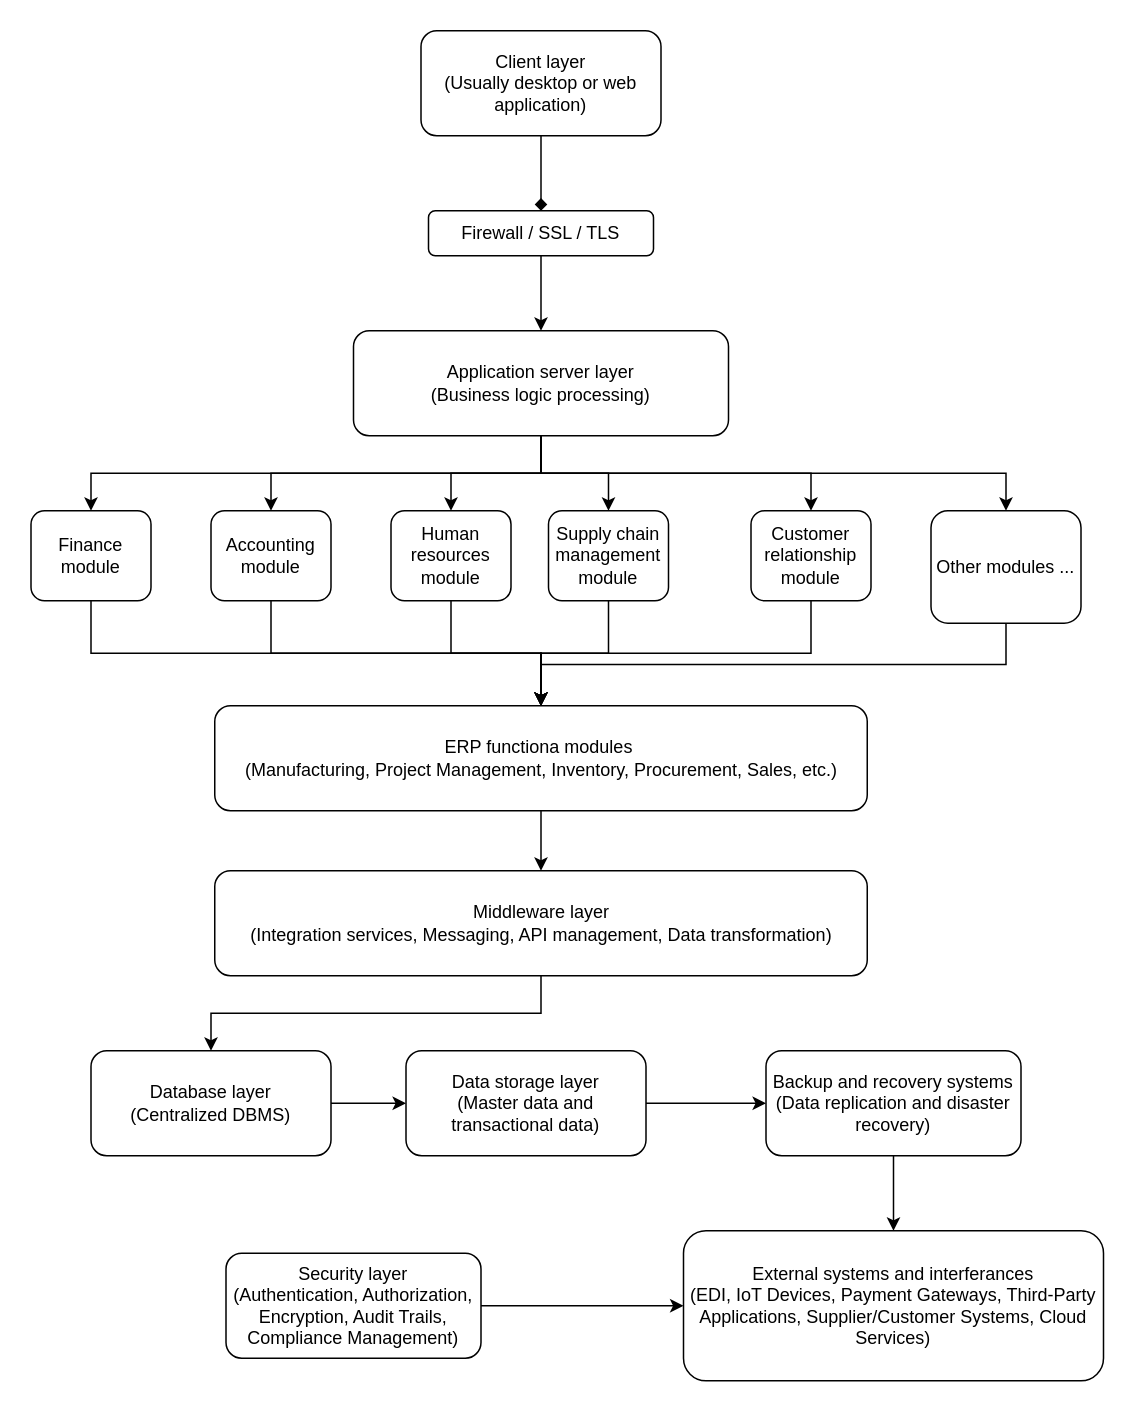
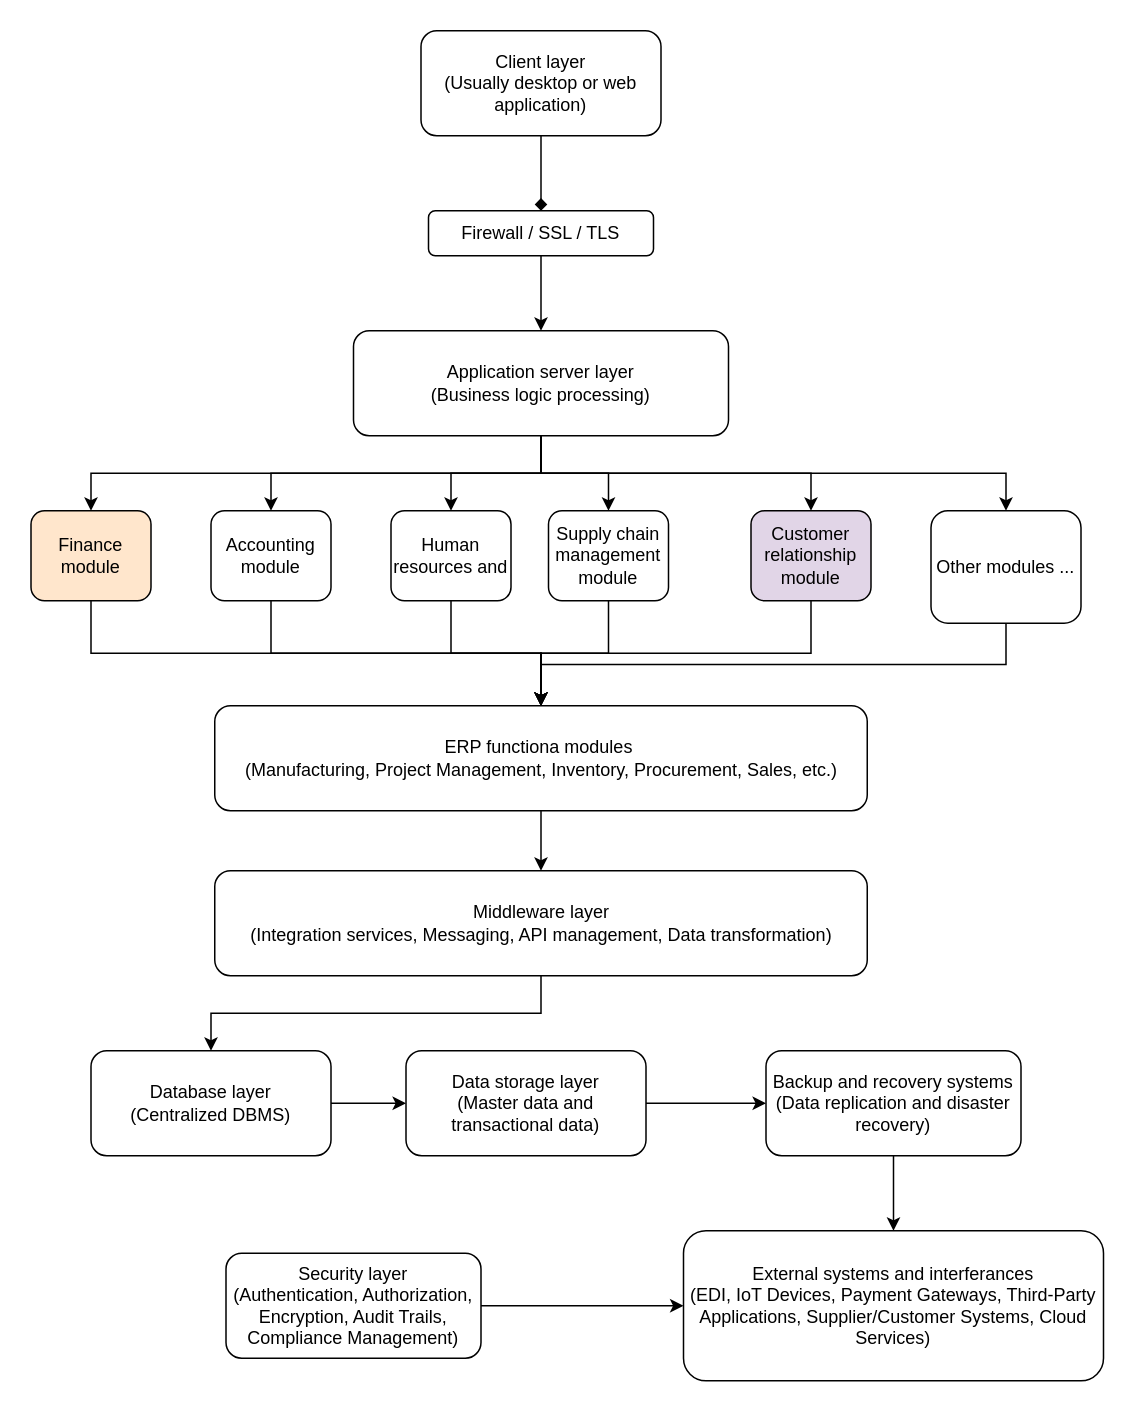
(91, 556) -> (91, 556)
(451, 556) -> (451, 556)
(811, 556) -> (811, 556)
